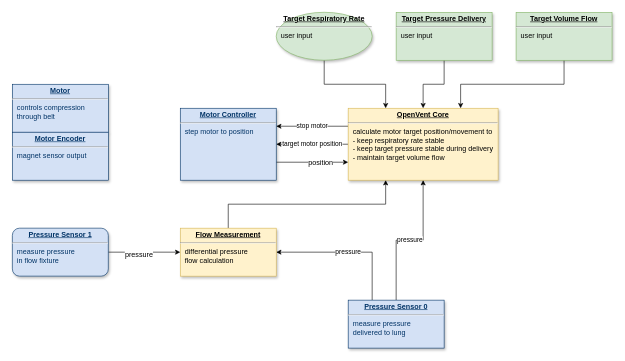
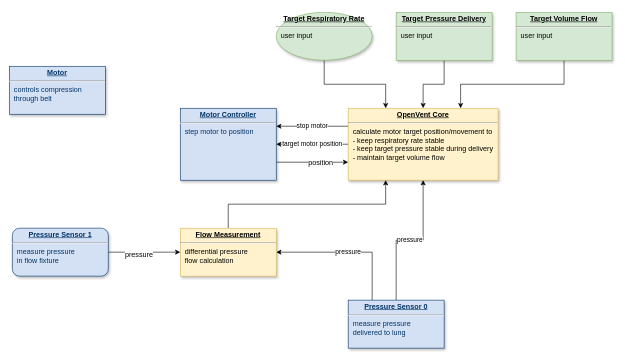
(60, 108) -> (57, 90)
(60, 156) -> none
